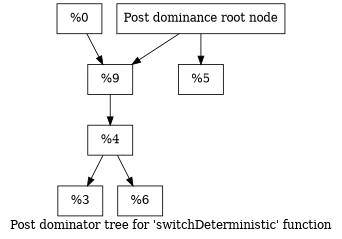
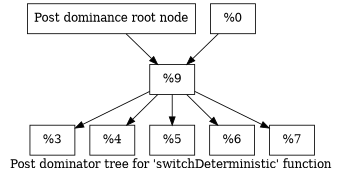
(201, 45) -> (172, 106)
none -> (292, 140)
(97, 167) -> (116, 108)
(123, 167) -> (199, 107)
